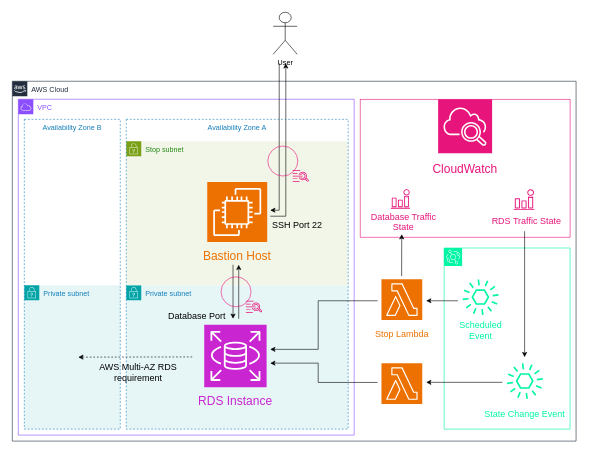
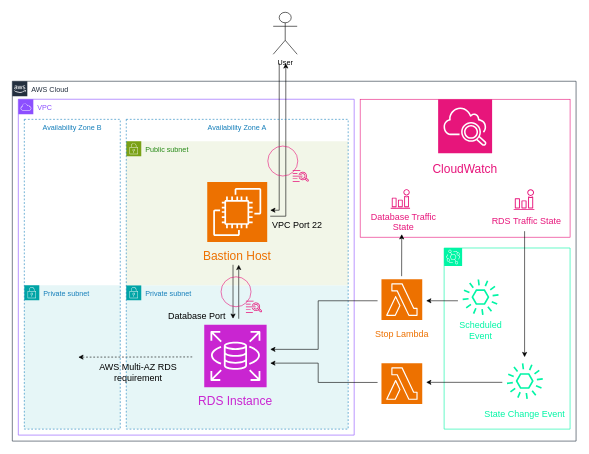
(167, 150) -> (169, 150)
(297, 225) -> (297, 225)
